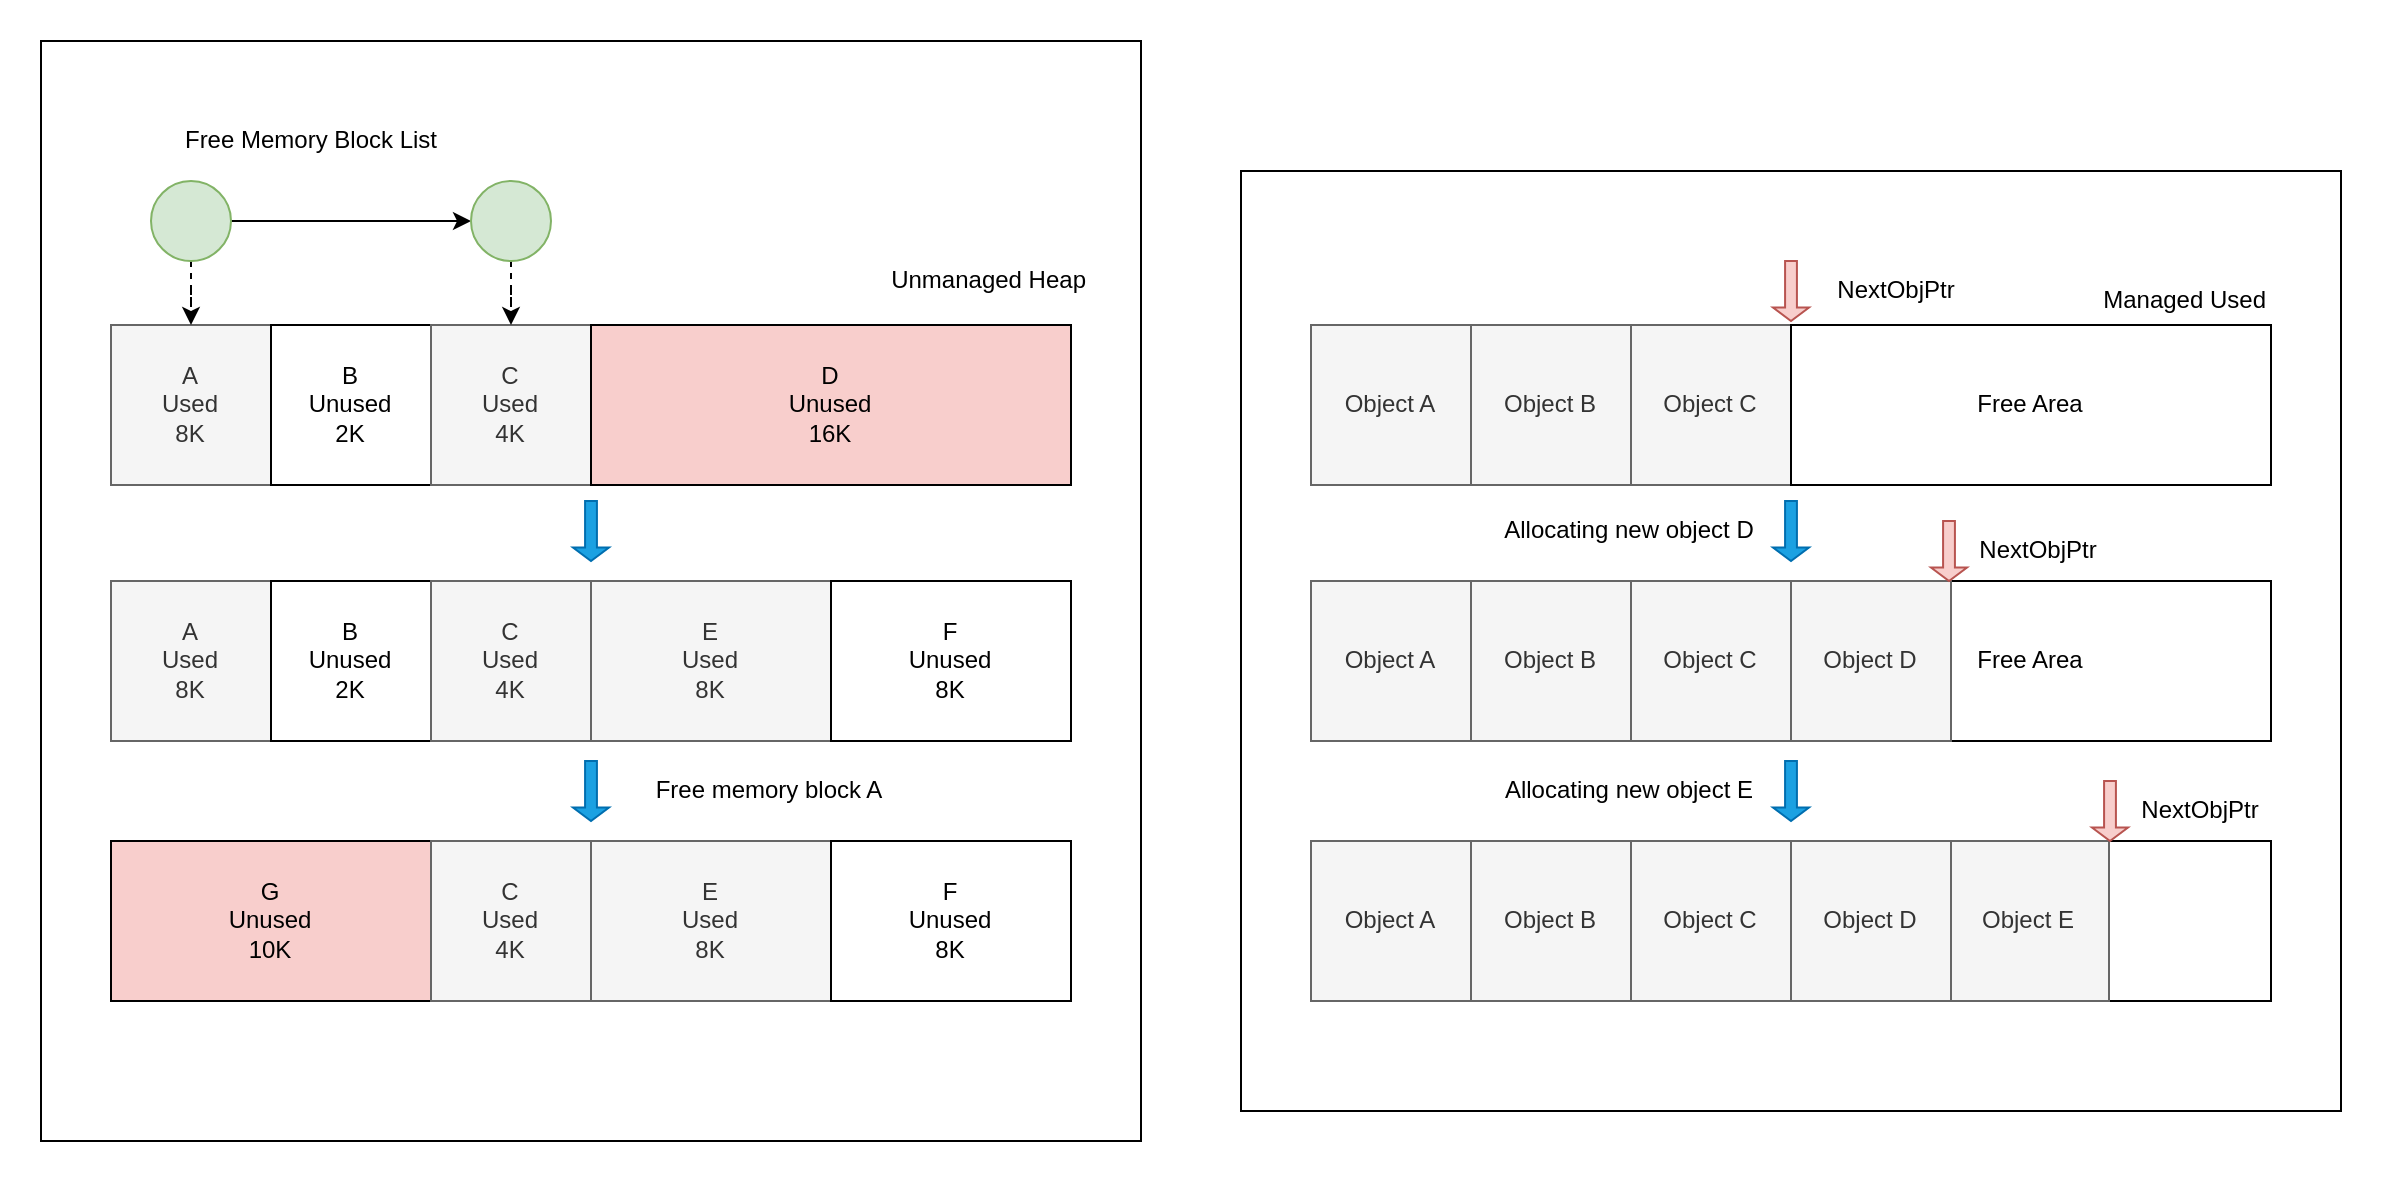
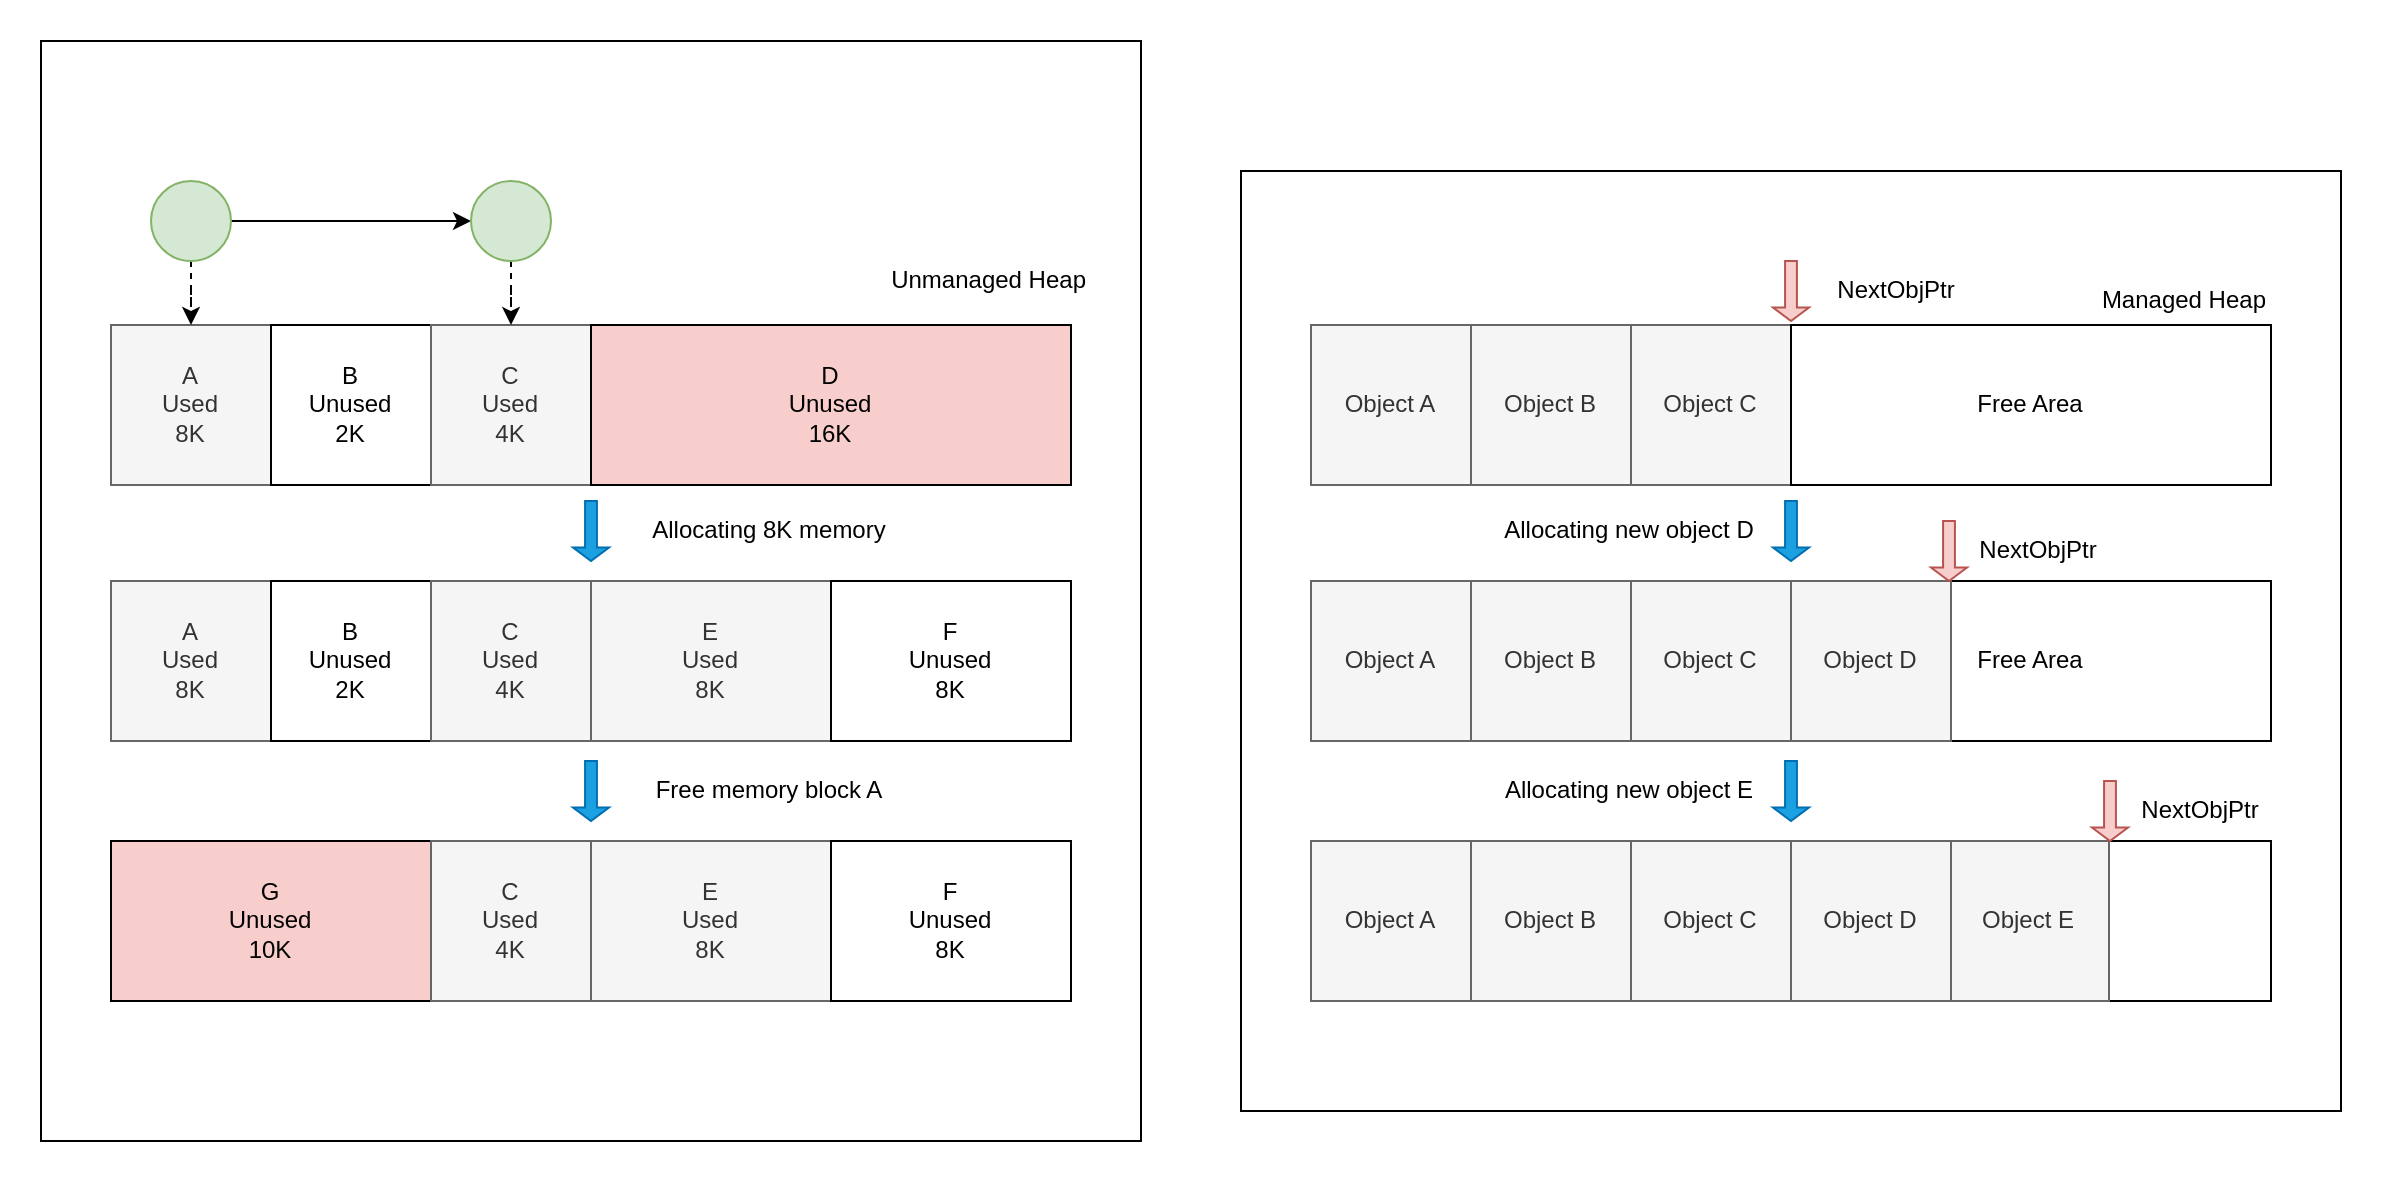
(312, 141) -> none
(2189, 301) -> (2189, 301)
none -> (770, 531)
